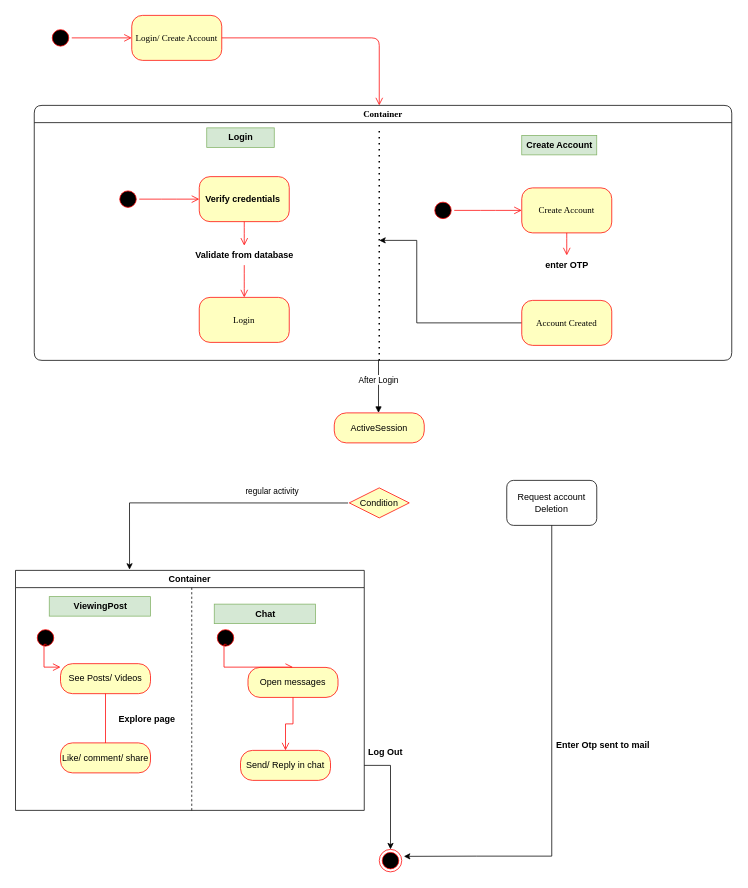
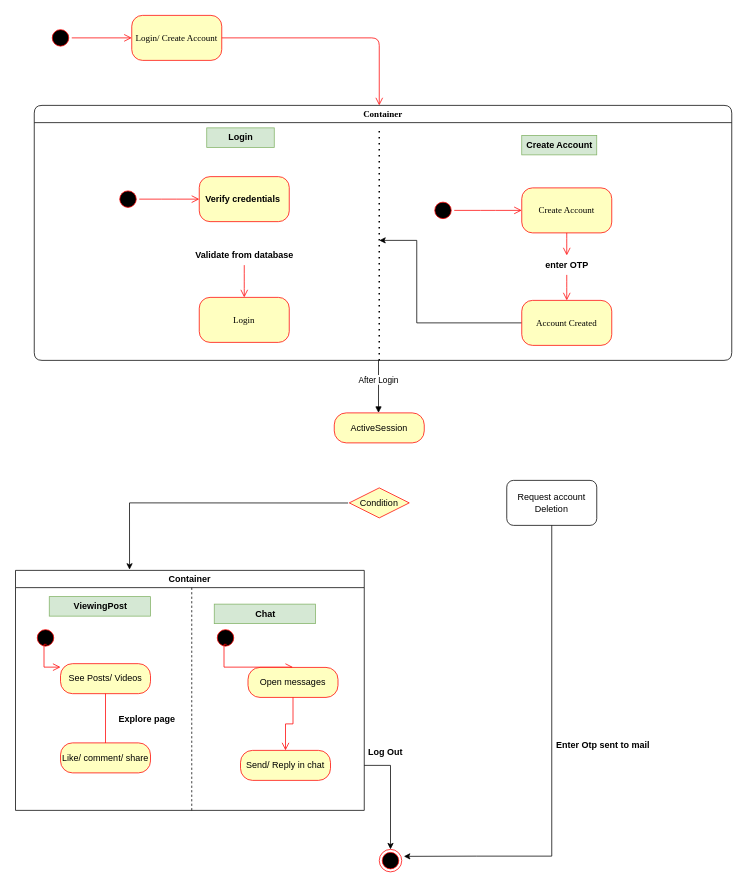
(244, 232) -> none
none -> (567, 286)
(282, 492) -> none
